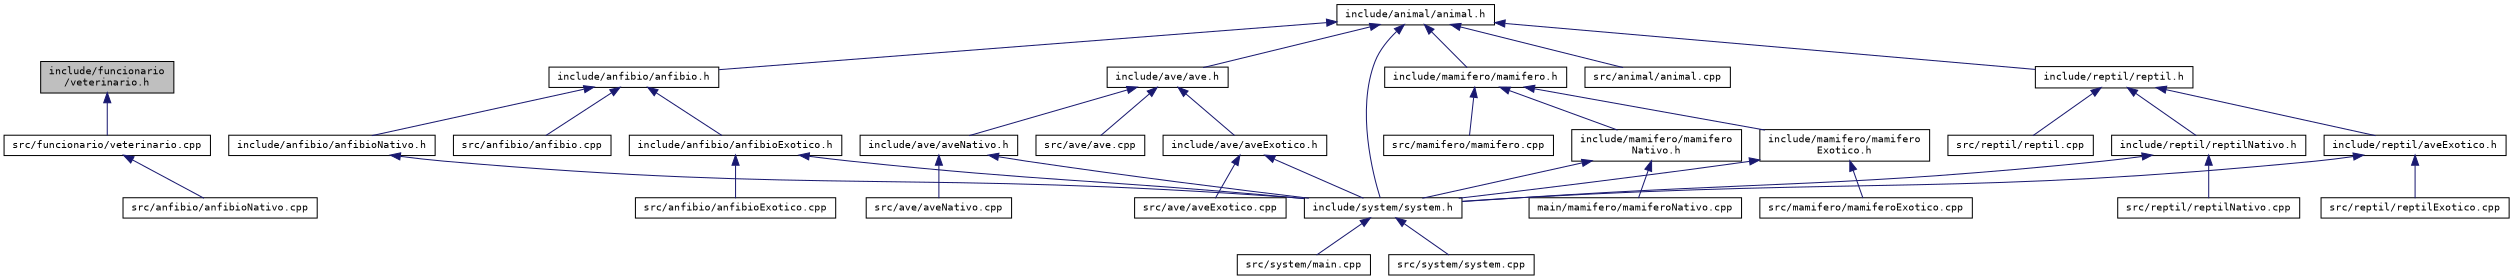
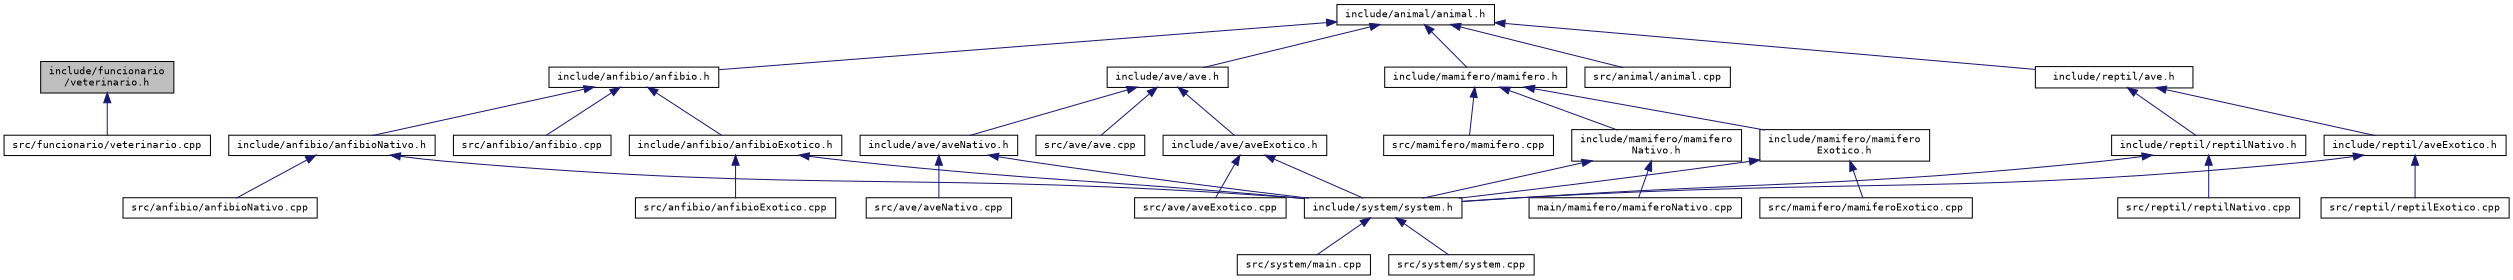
(2114, 77) -> (2114, 77)
(1367, 111) -> none
(2021, 145) -> none
(168, 179) -> (272, 179)
